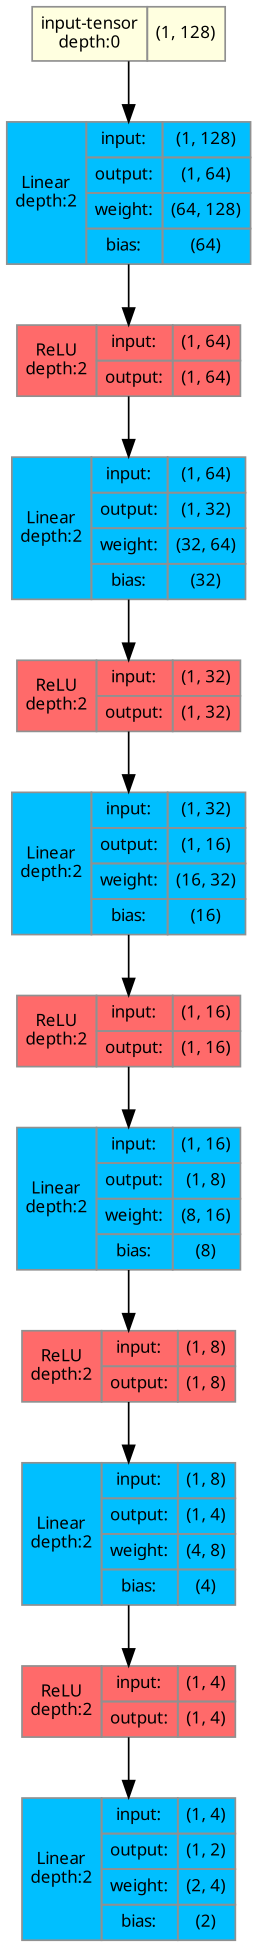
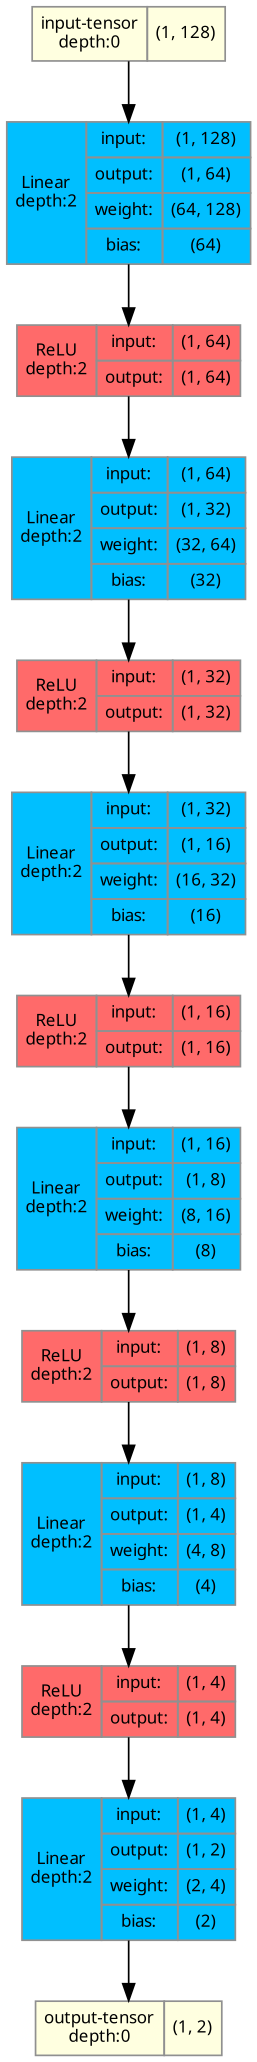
none -> (129, 2028)
